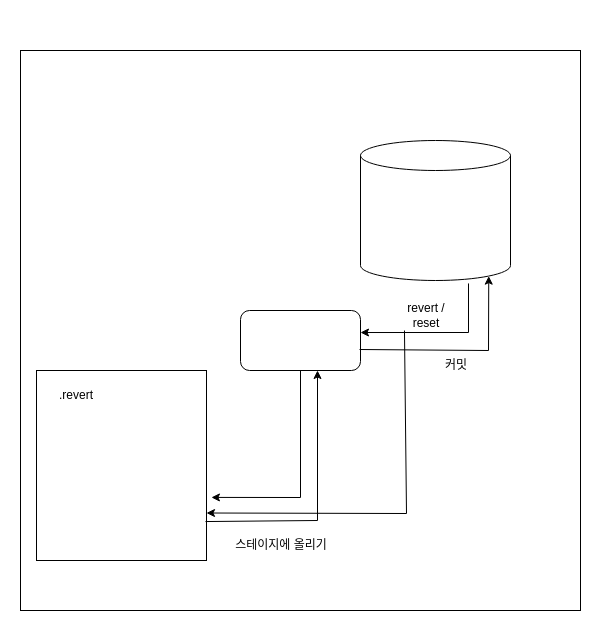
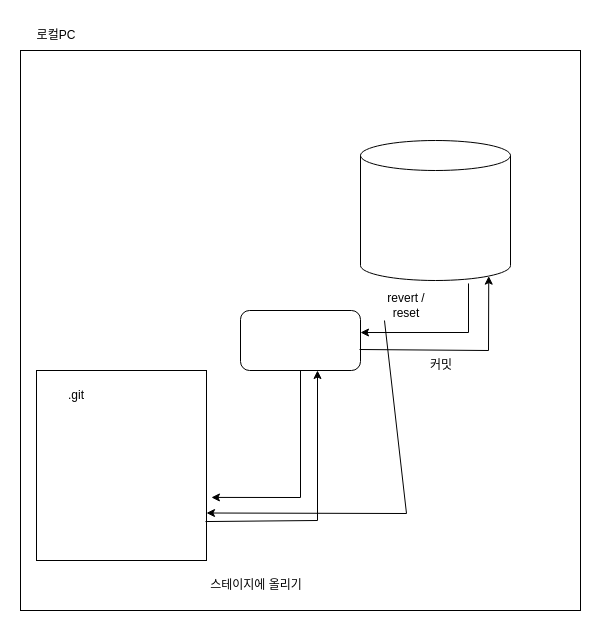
none -> (57, 36)
(427, 316) -> (407, 306)
(457, 366) -> (442, 366)
(77, 396) -> (77, 396)
(282, 546) -> (257, 586)
